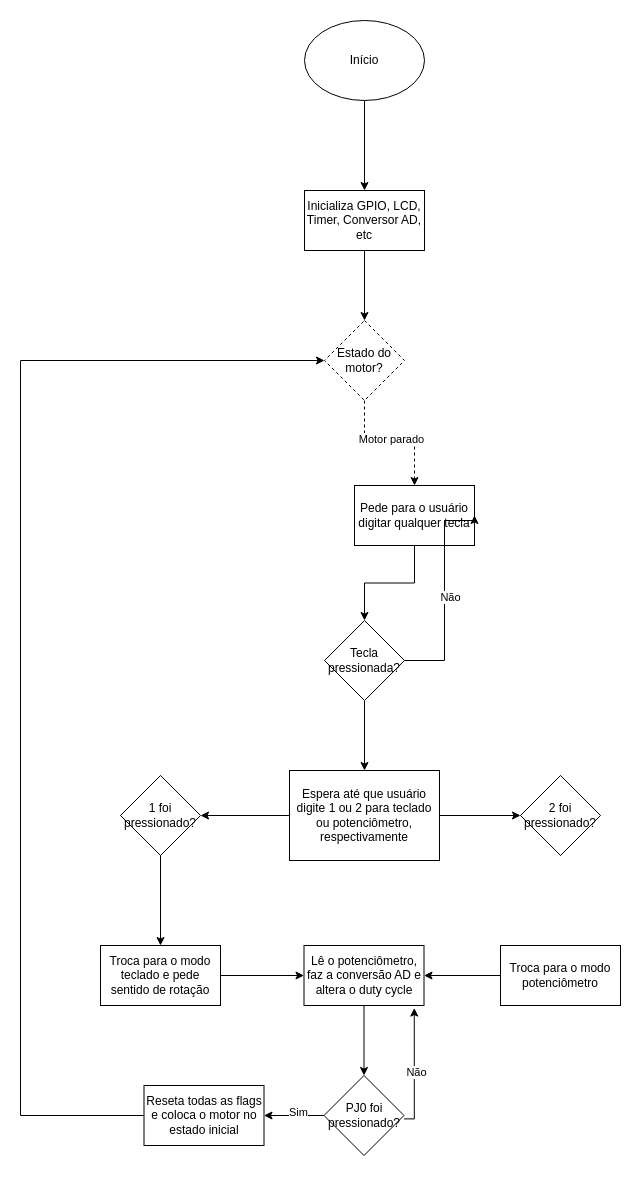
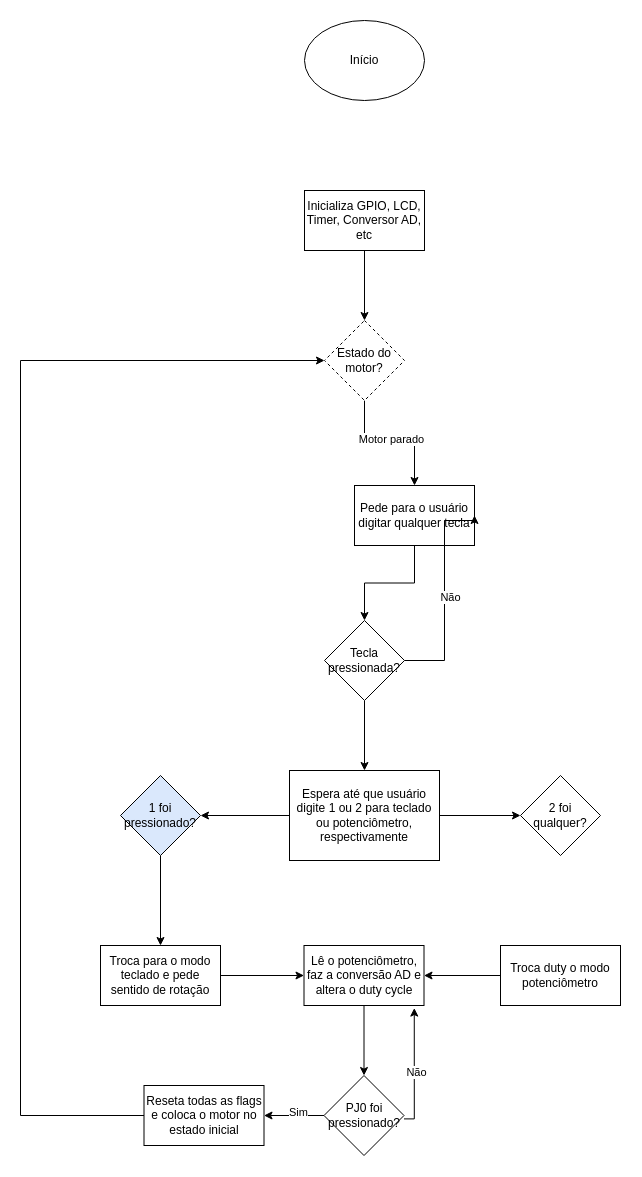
(365, 142) -> none
(415, 461) -> (415, 461)
(161, 816) -> (161, 816)
(561, 816) -> (561, 816)
(561, 976) -> (561, 976)
